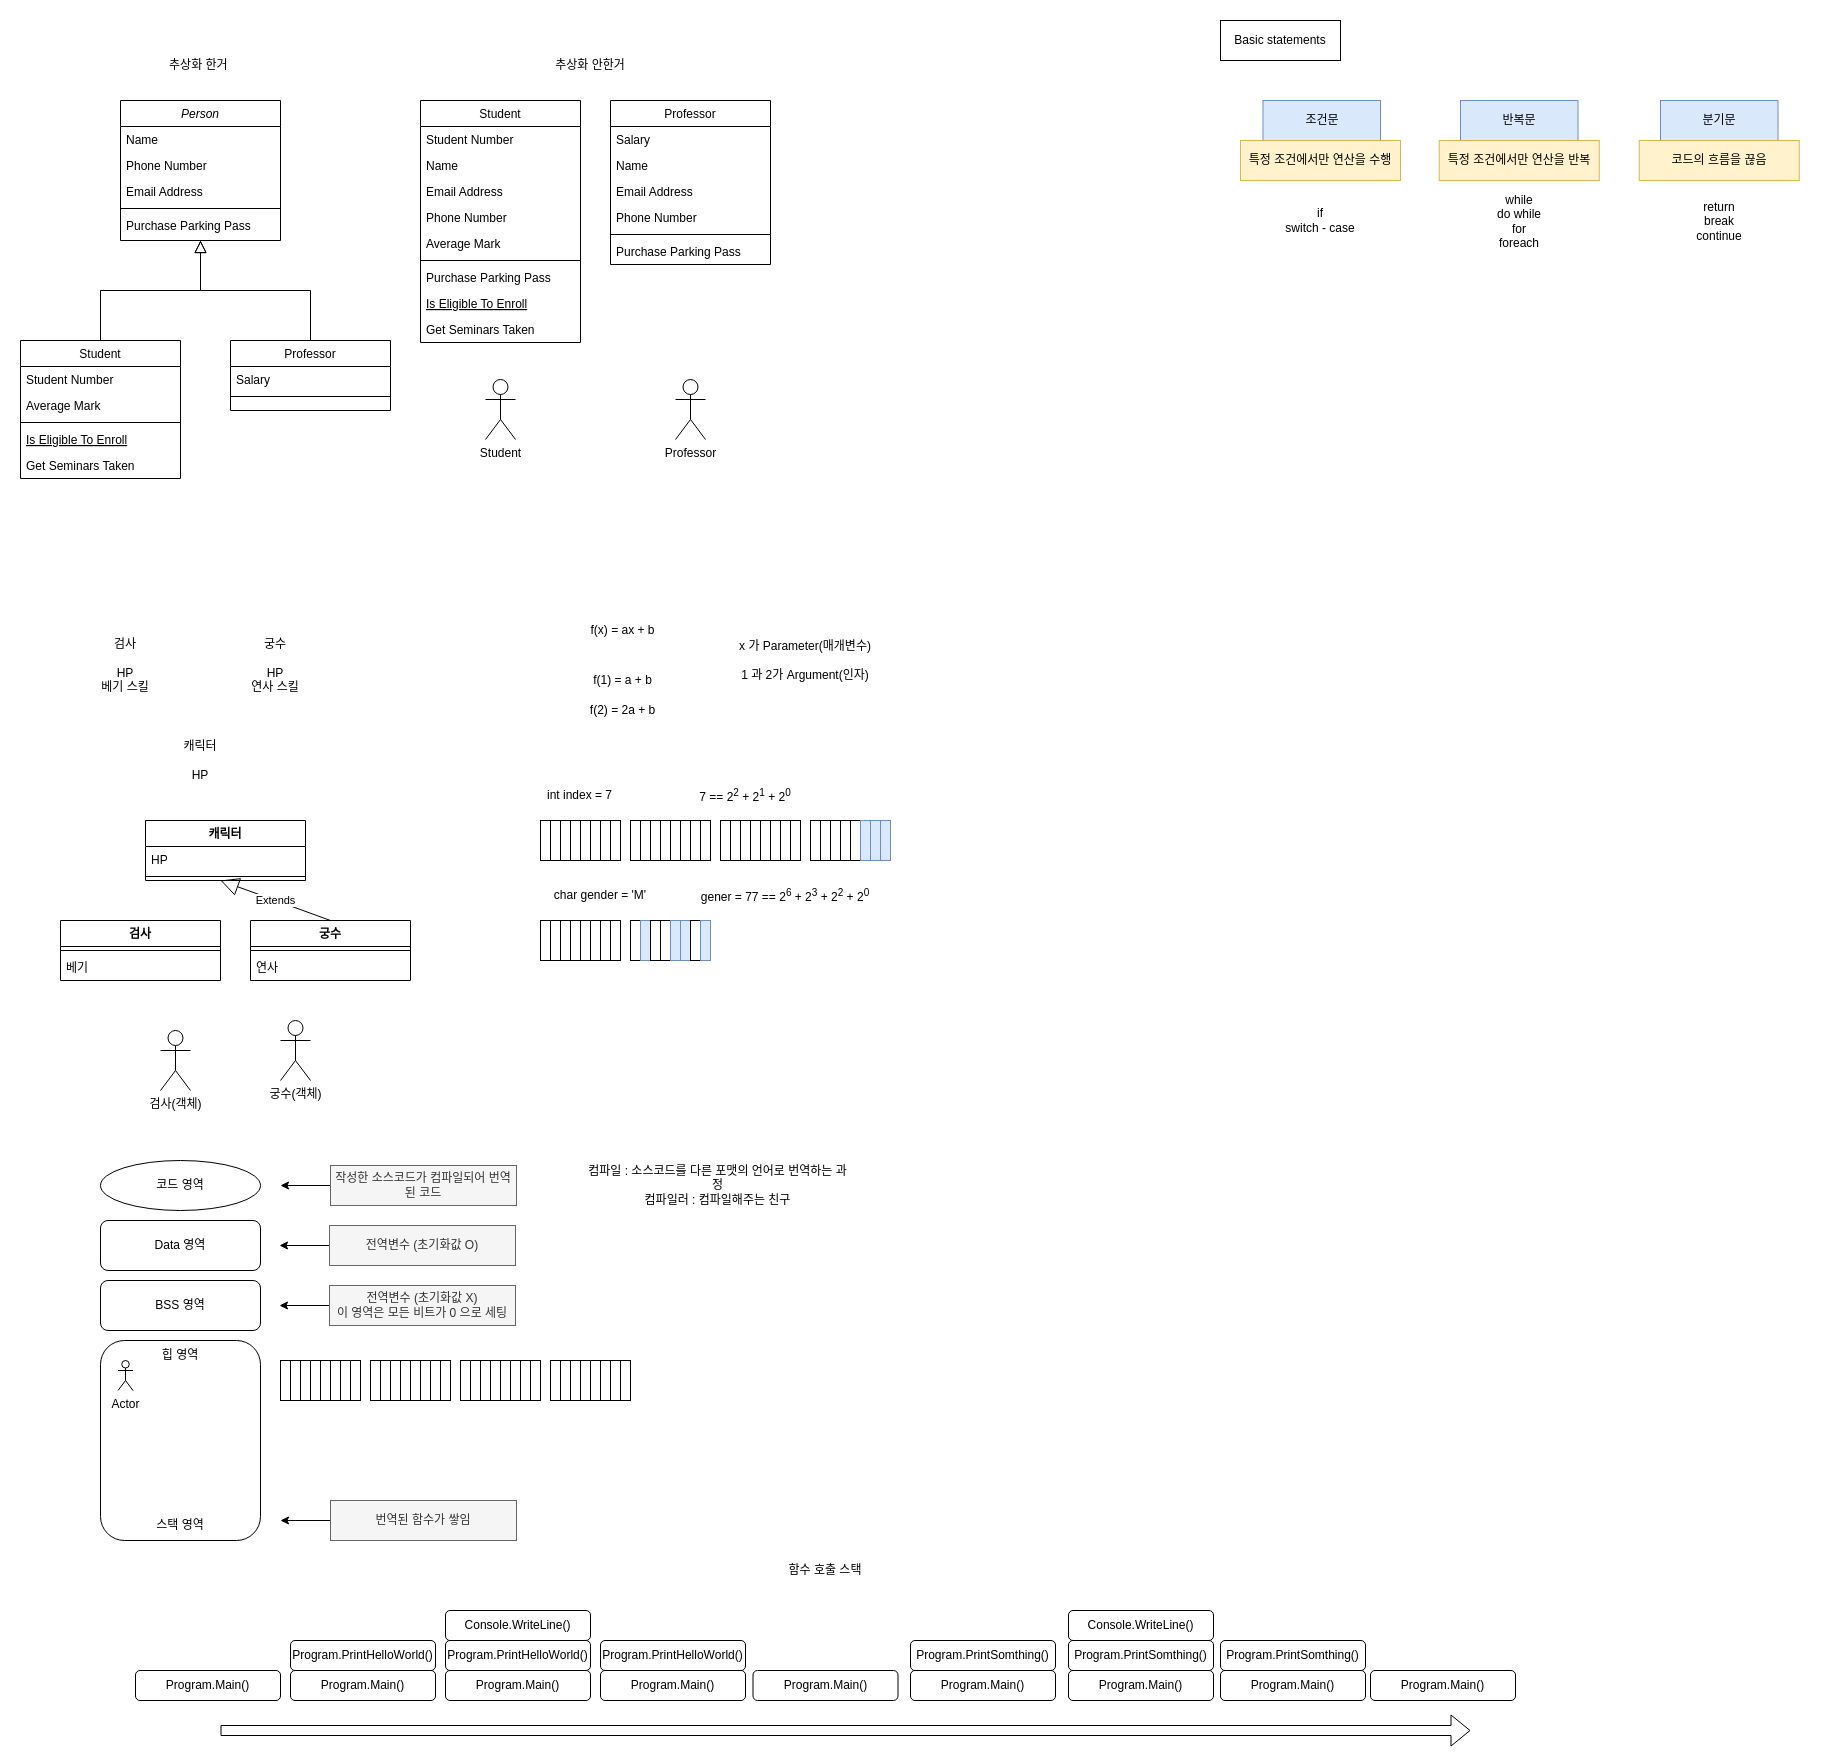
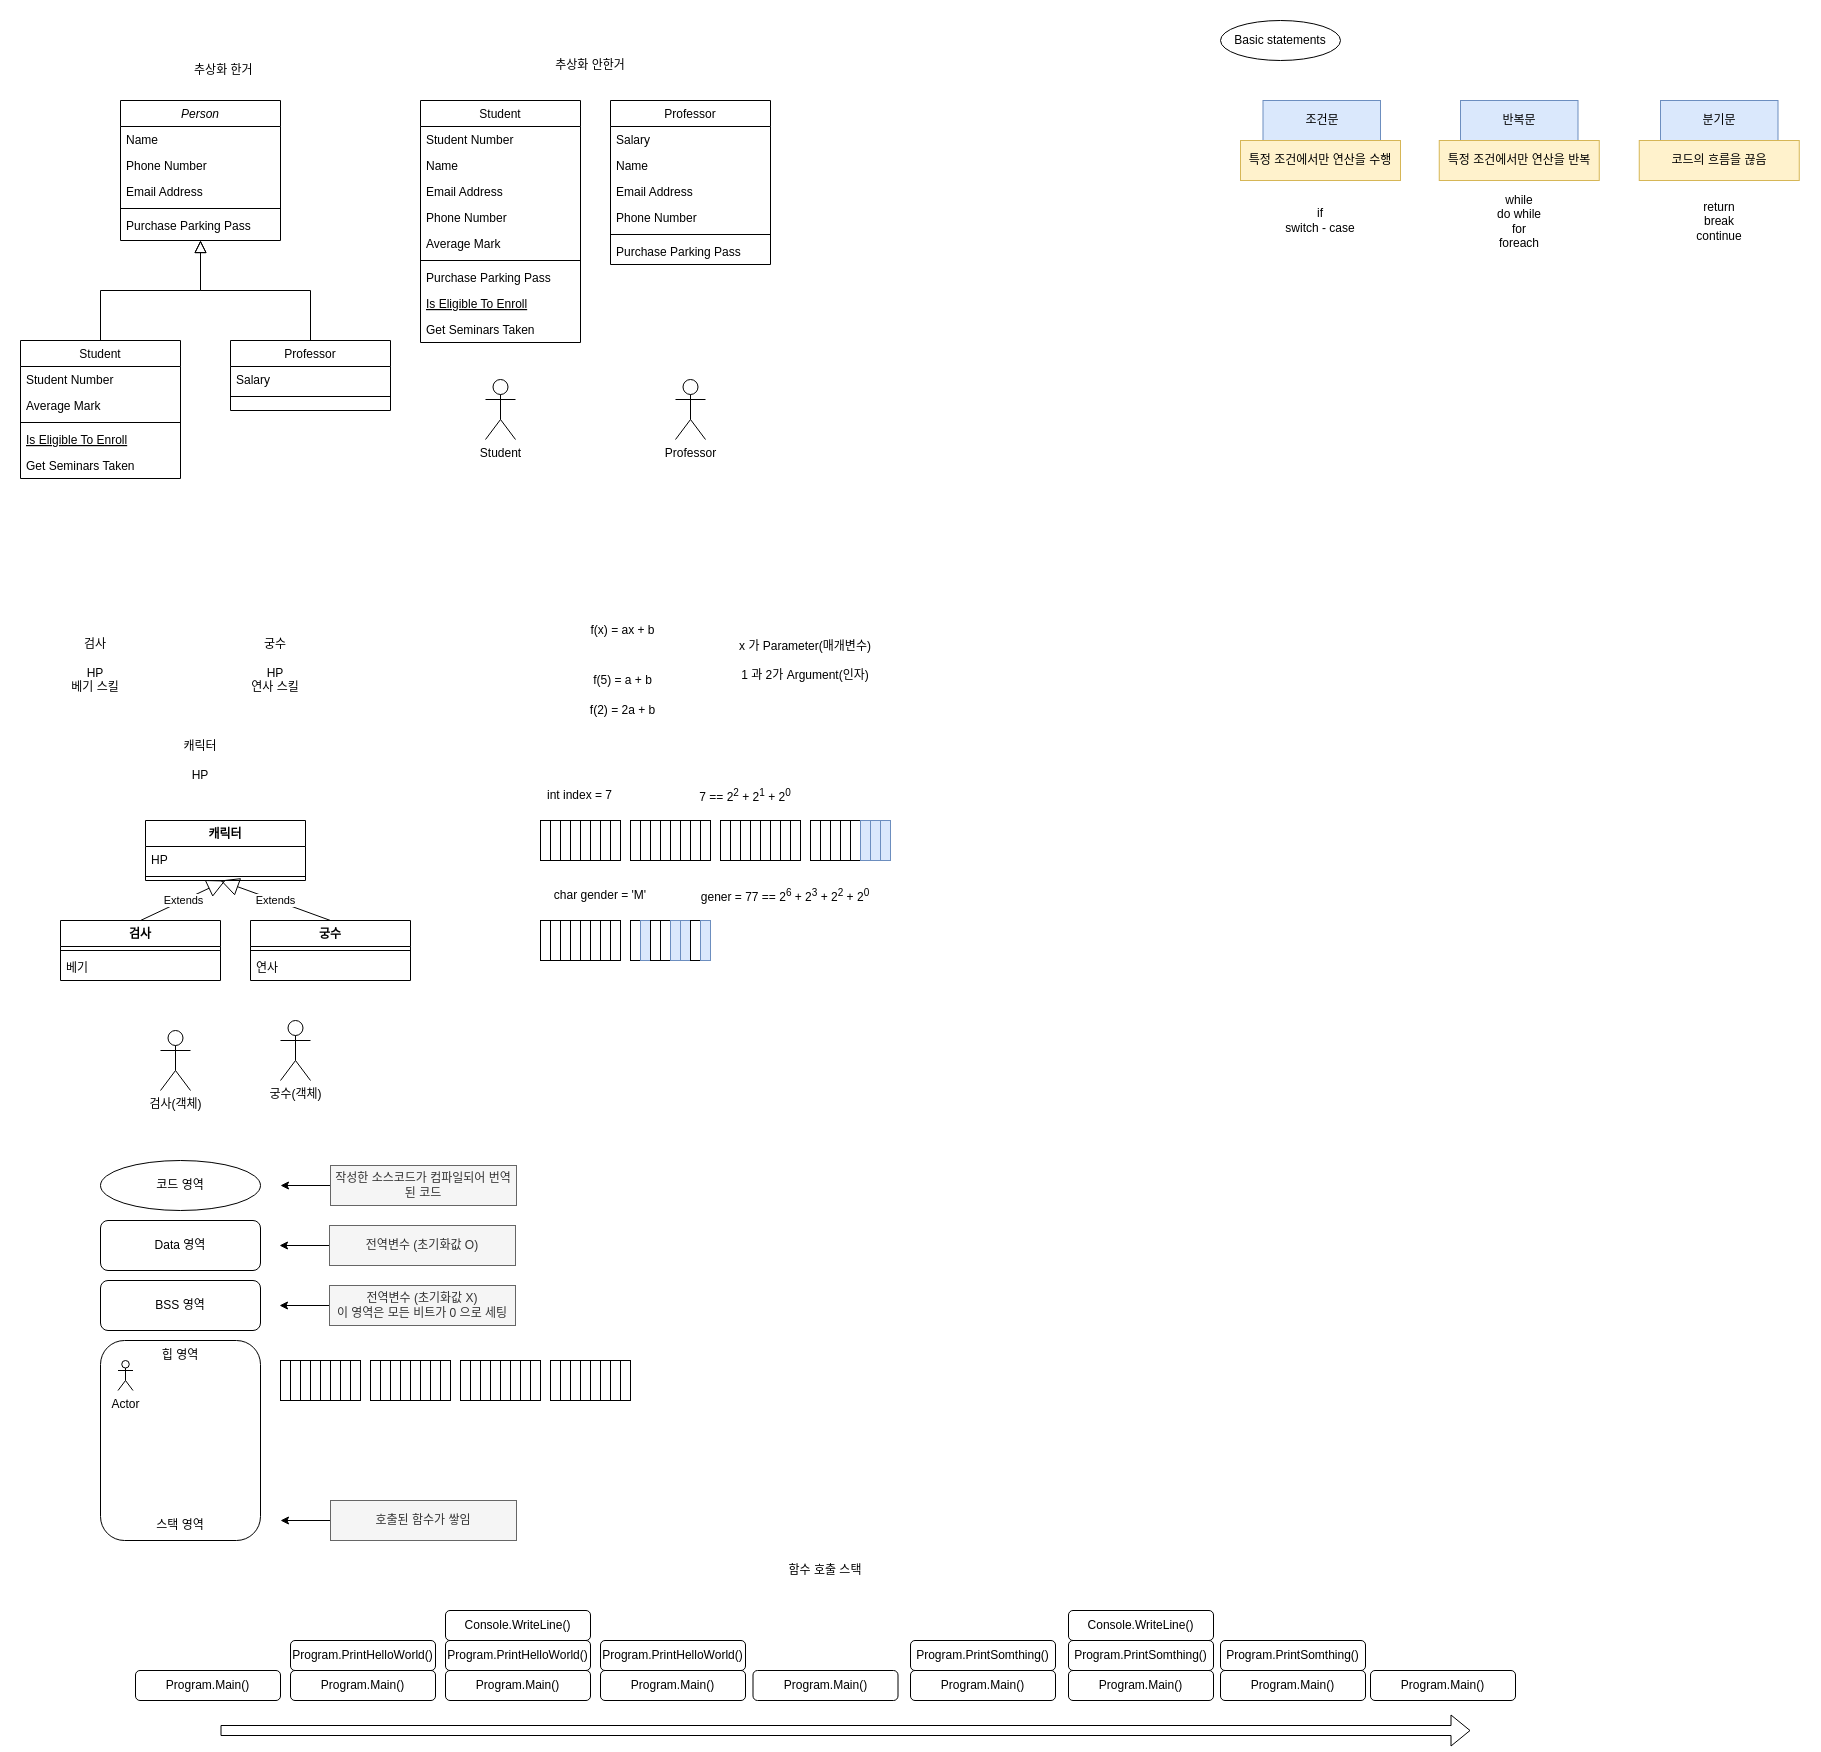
(1281, 41) -> (1281, 41)
(201, 66) -> (226, 71)
(126, 666) -> (96, 666)
(623, 681) -> (623, 681)
none -> (174, 905)
(718, 1185) -> none
(424, 1521) -> (424, 1521)
